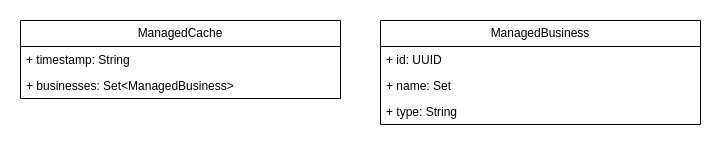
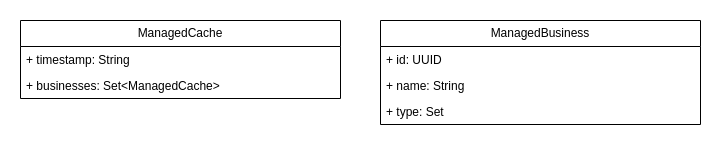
(133, 87) -> (124, 87)
(419, 87) -> (427, 87)
(427, 113) -> (419, 113)
